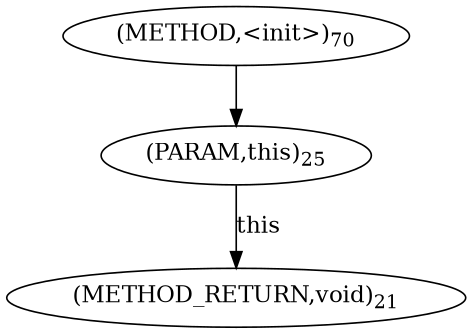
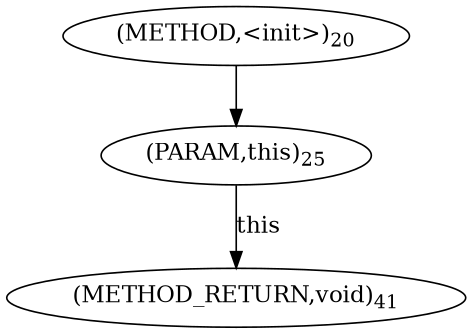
(343, 34) -> (343, 34)
(387, 295) -> (387, 295)
